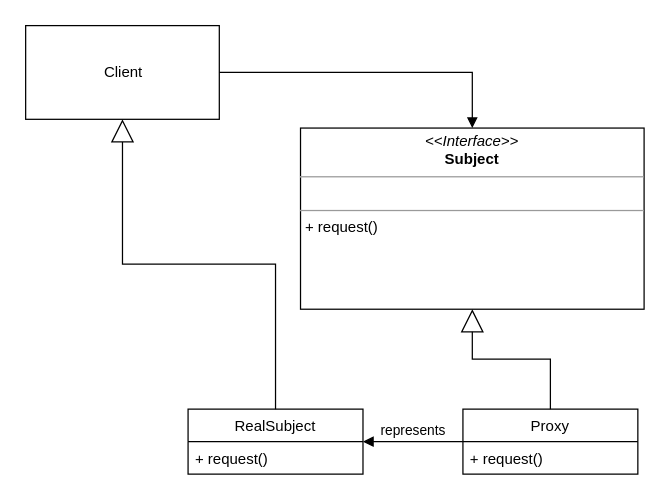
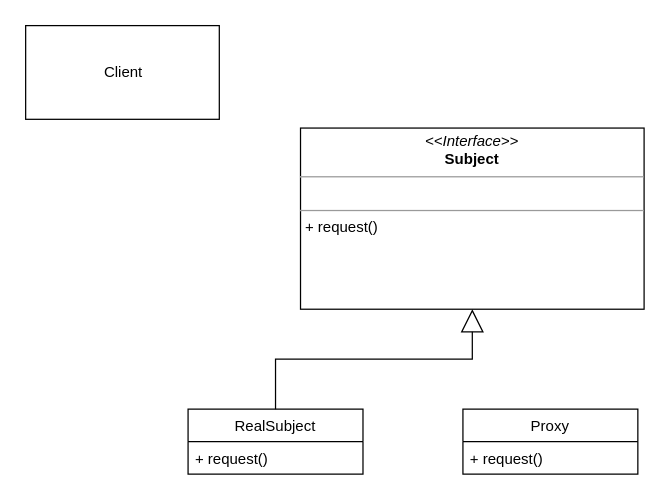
(368, 73) -> none
(187, 264) -> (371, 359)
(537, 359) -> none
(419, 442) -> none
